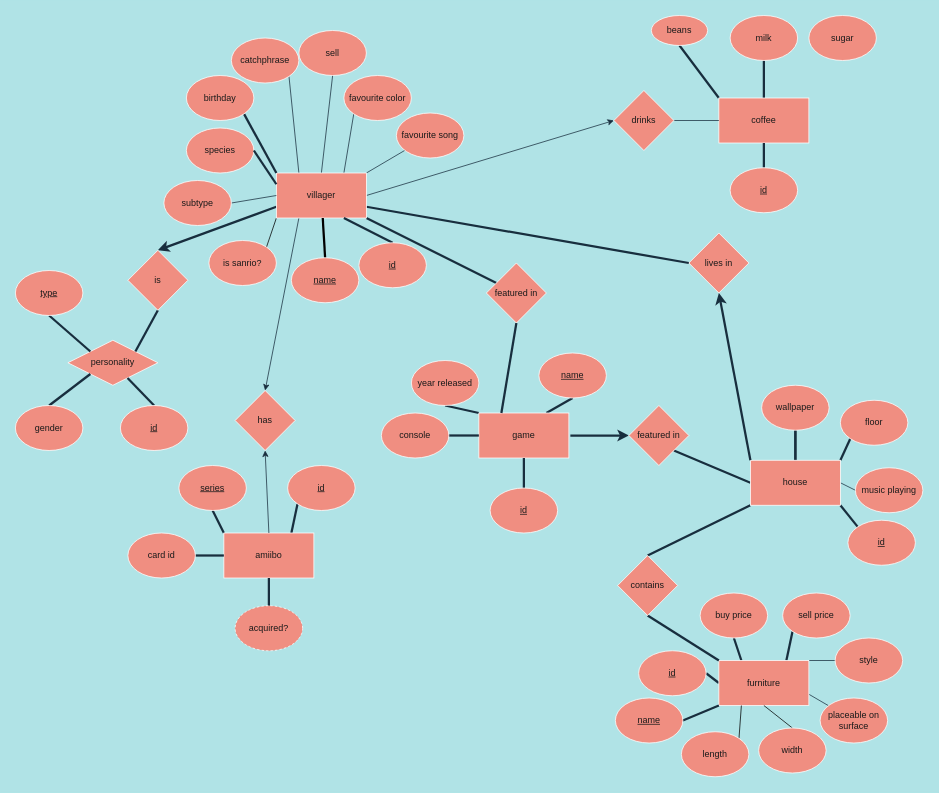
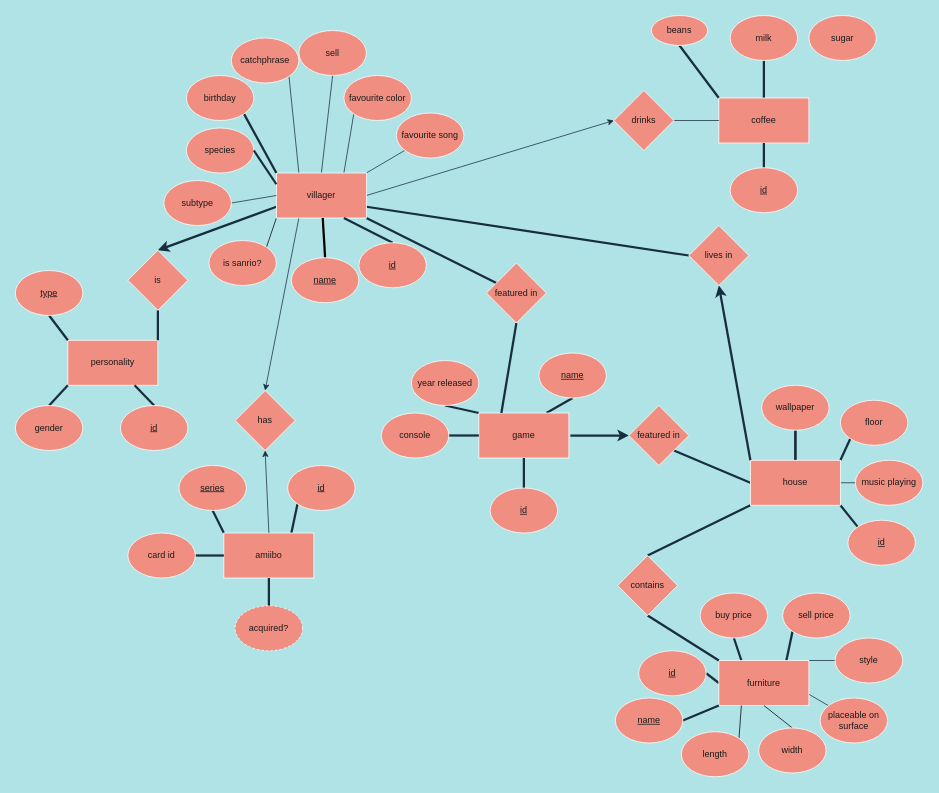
(719, 263) -> (719, 255)
(113, 363) -> (113, 363)
(889, 490) -> (889, 483)
